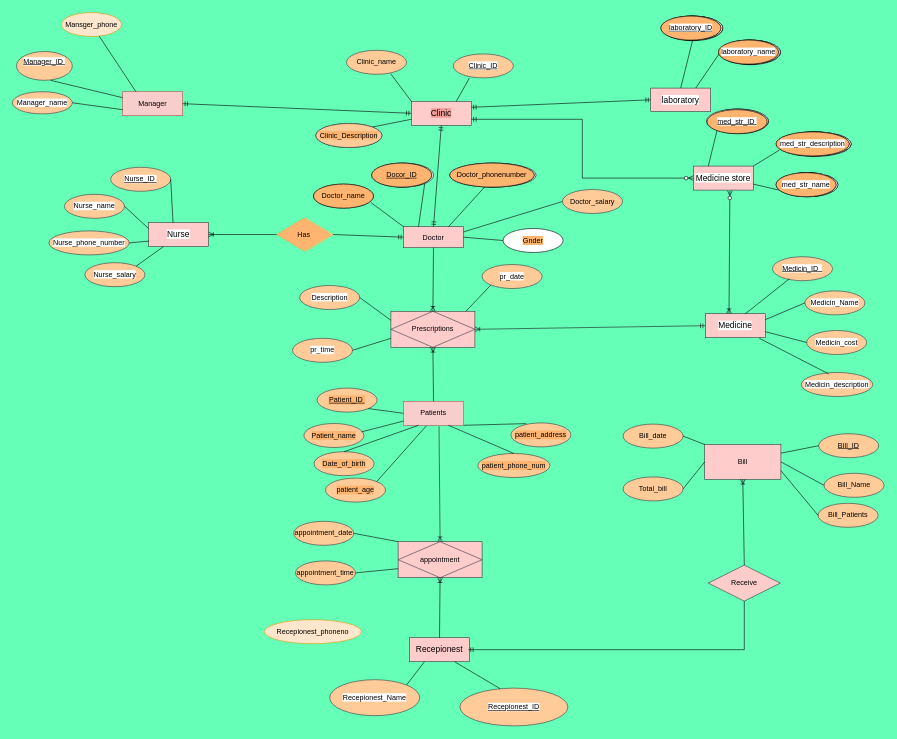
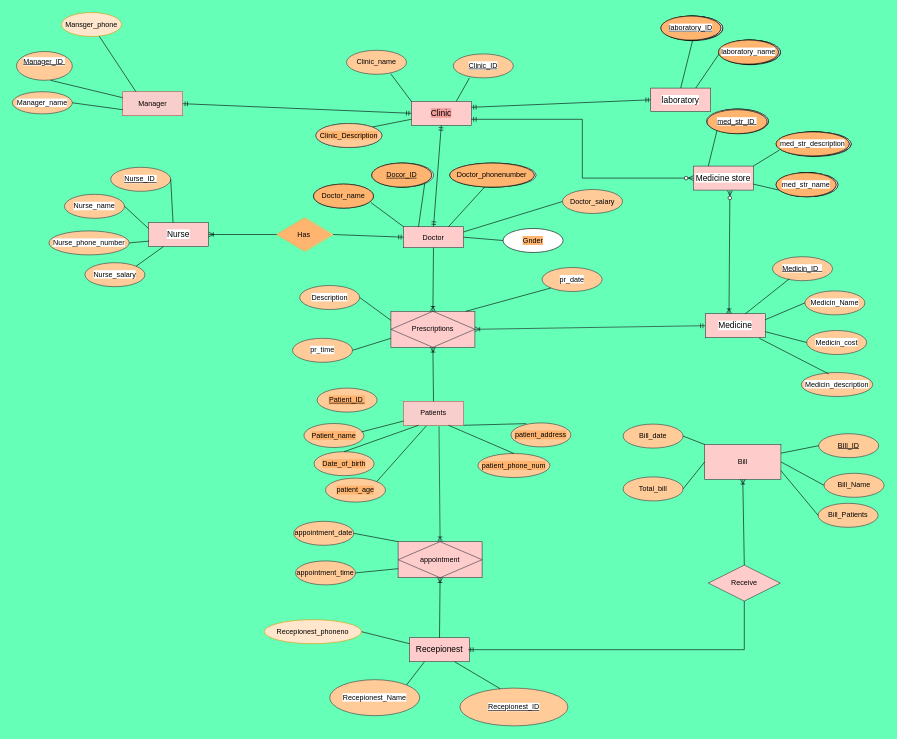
(512, 276) -> (572, 279)
(385, 411) -> none
none -> (386, 638)
